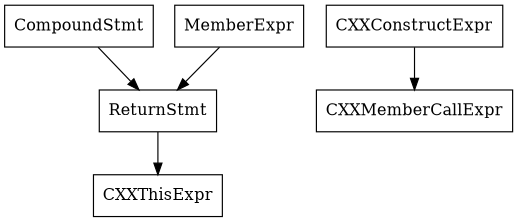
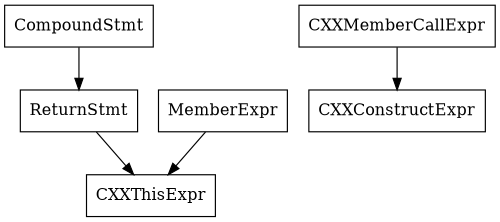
(415, 63) -> (397, 63)
(203, 64) -> (191, 149)
